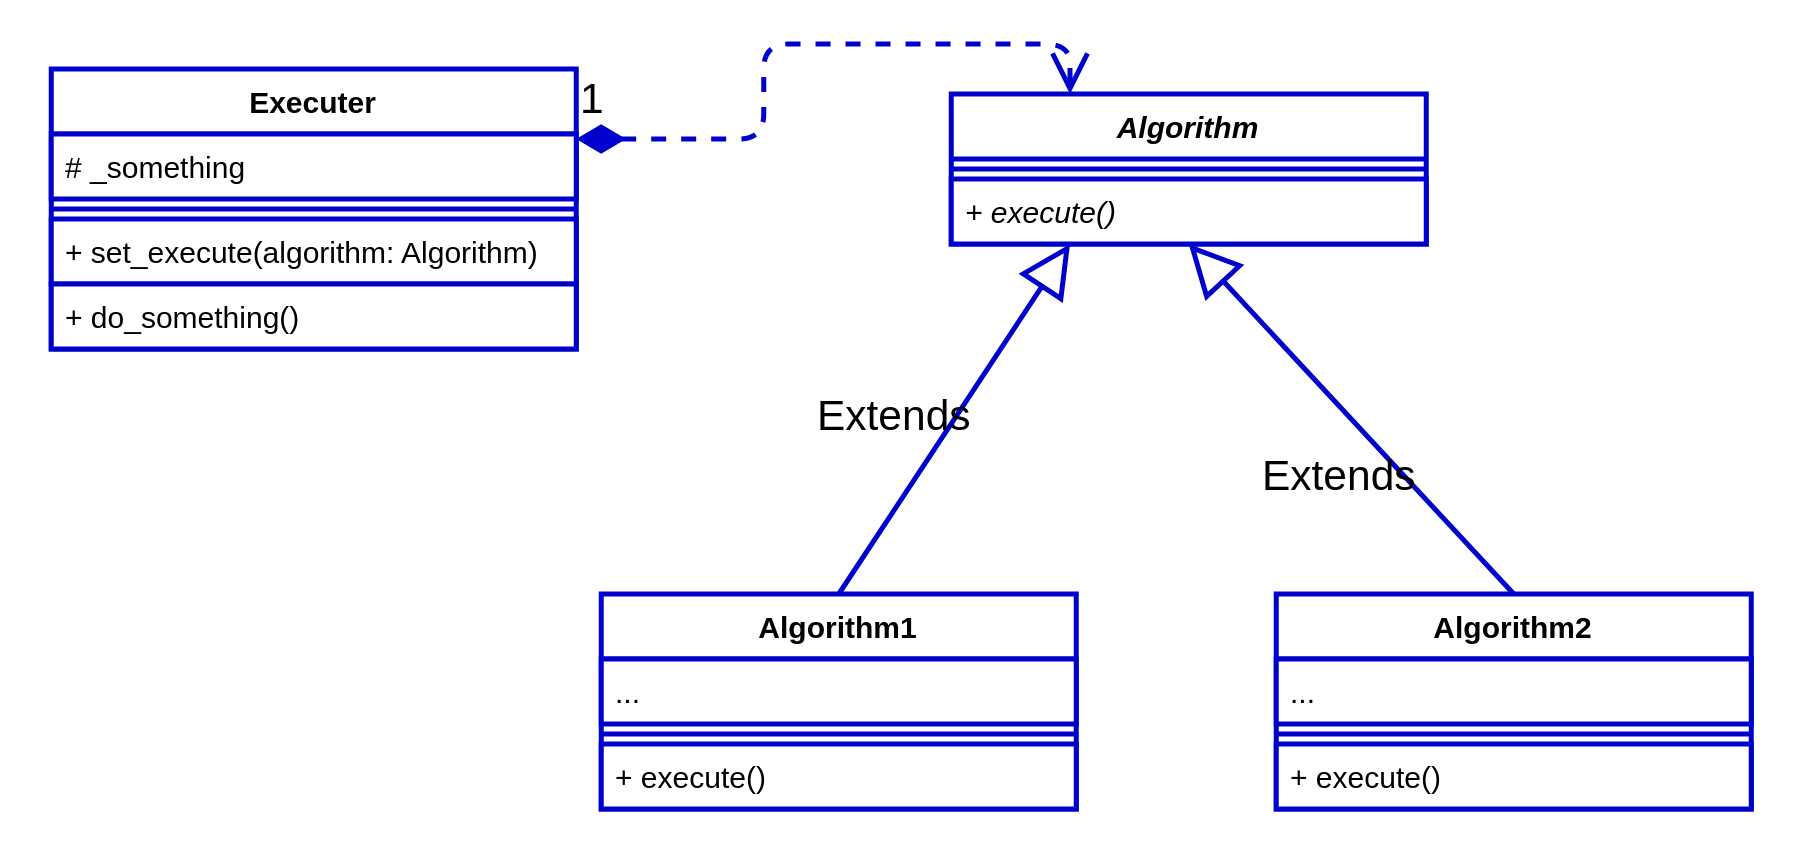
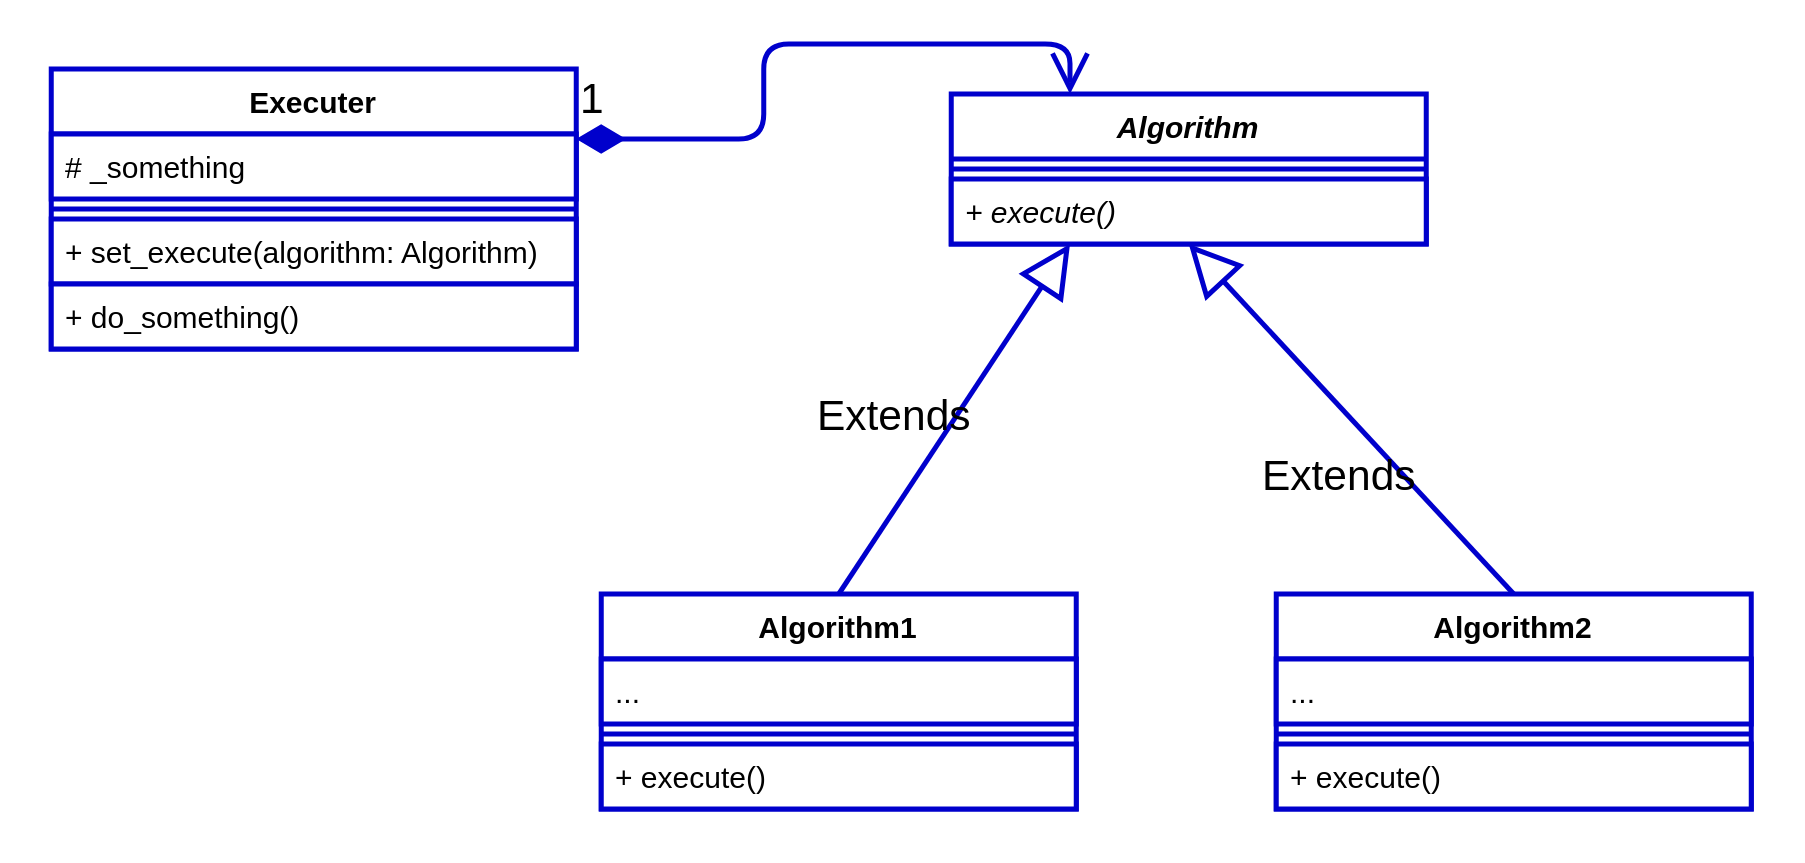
(643, 139) -> (643, 139)
